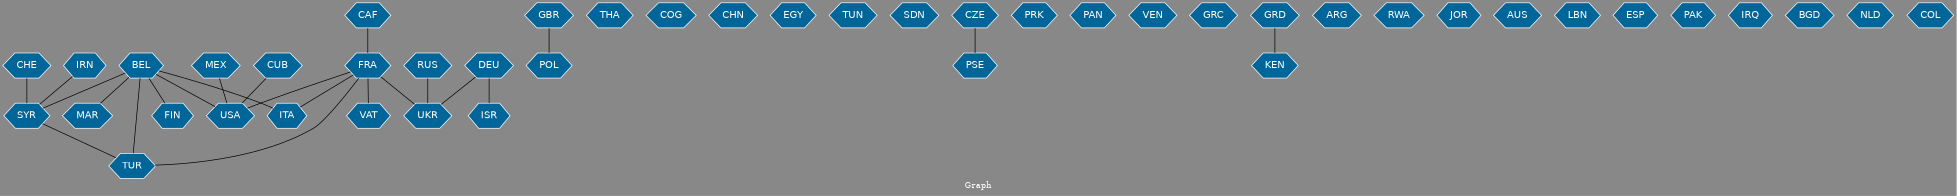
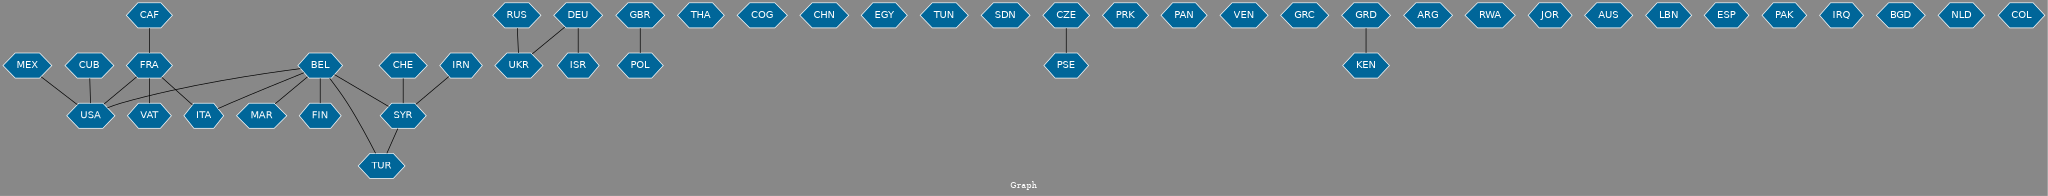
(398, 91) -> none
(269, 147) -> none
